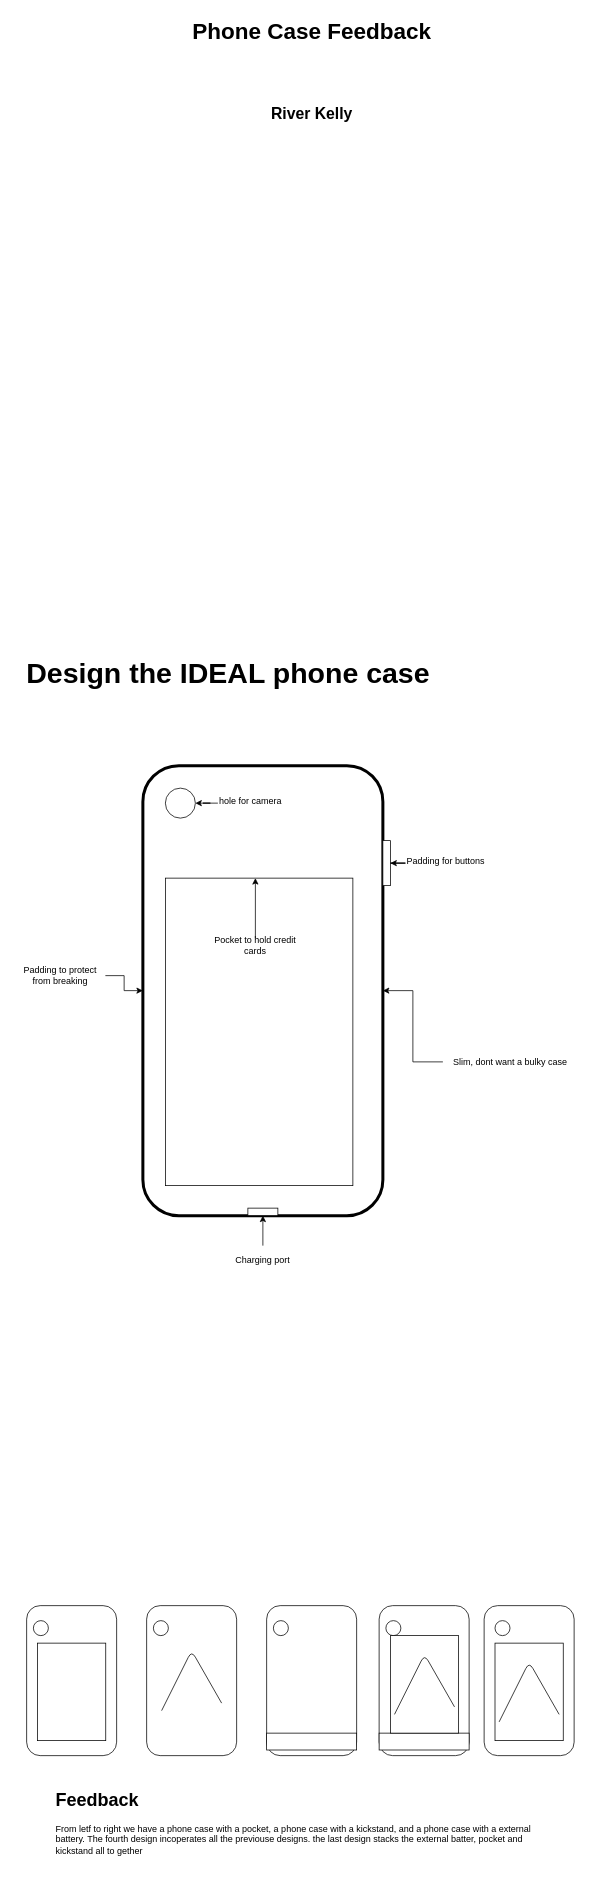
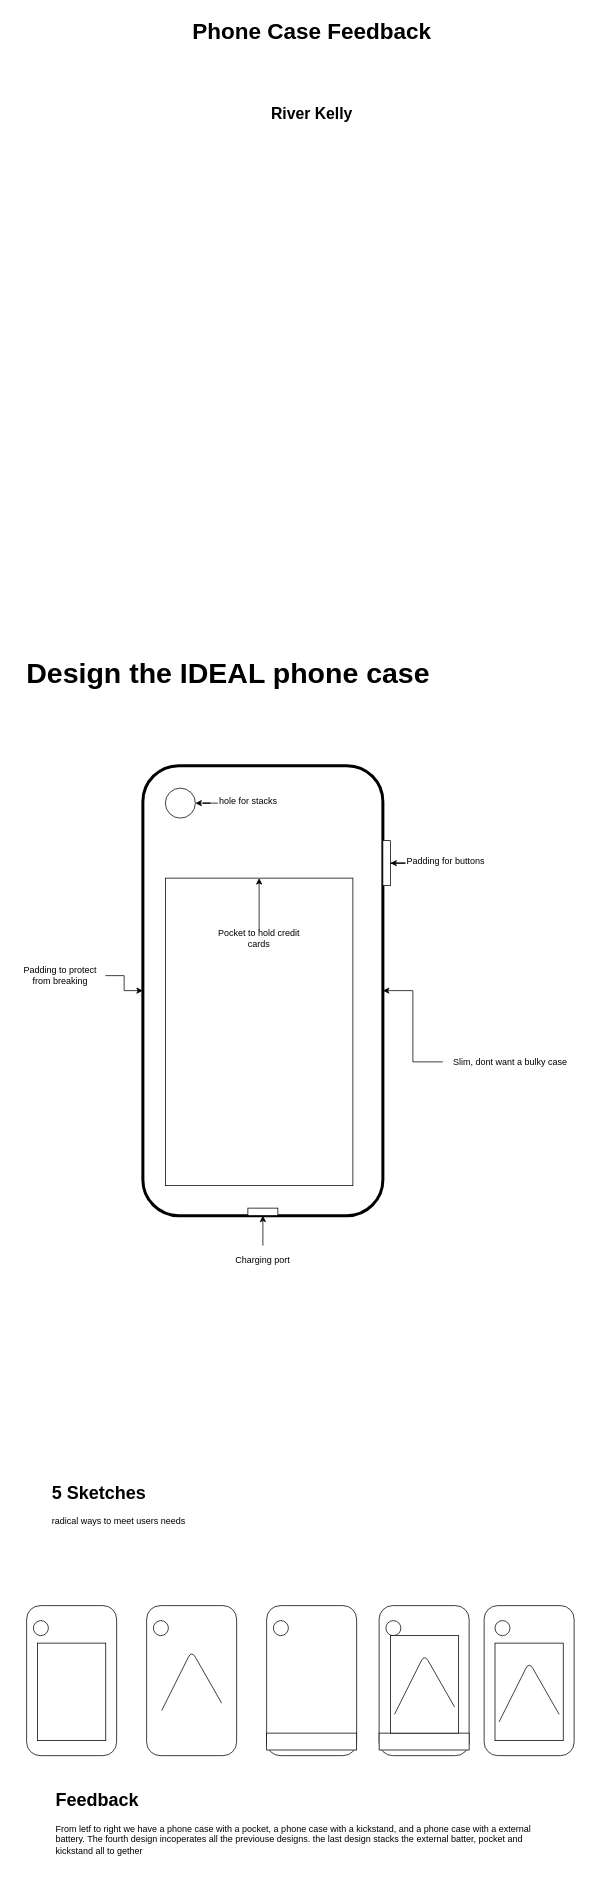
(267, 761) -> (267, 761)
(255, 945) -> (259, 938)
none -> (270, 1508)
